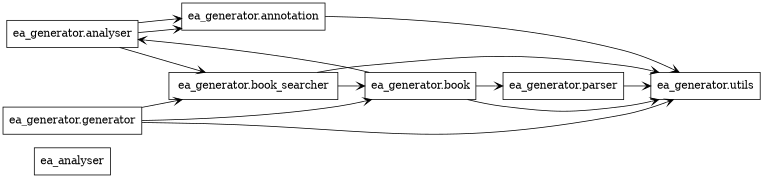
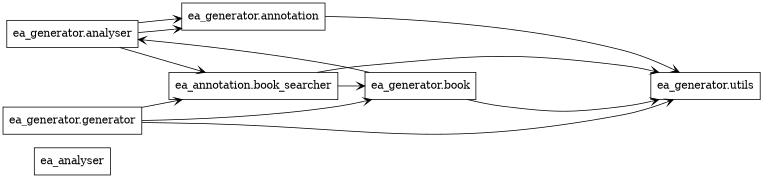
(253, 86) -> (253, 86)
(563, 86) -> none
